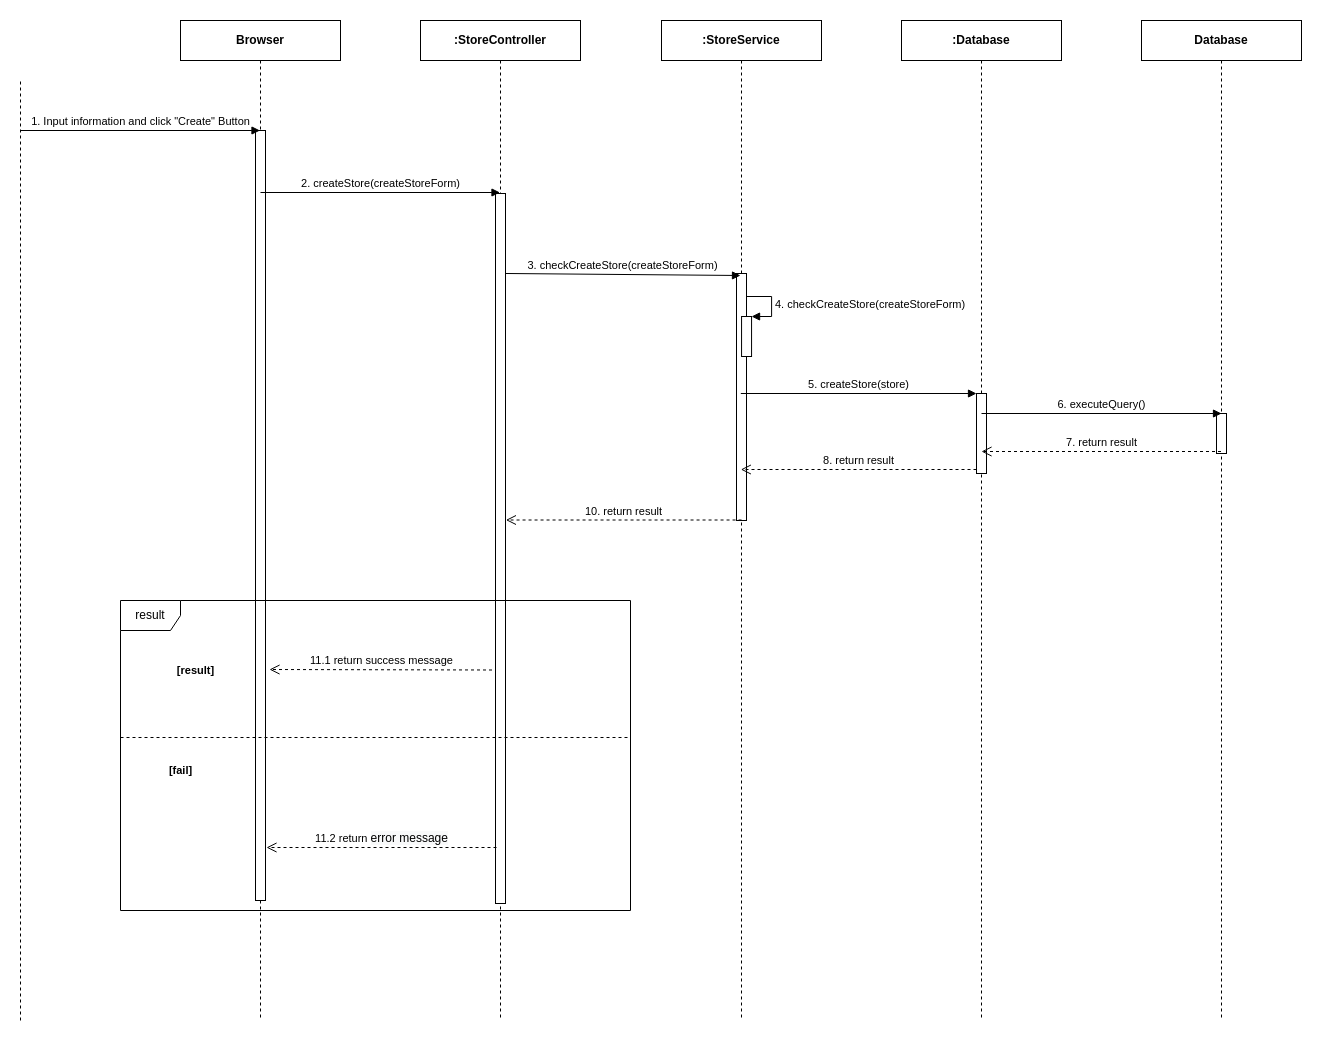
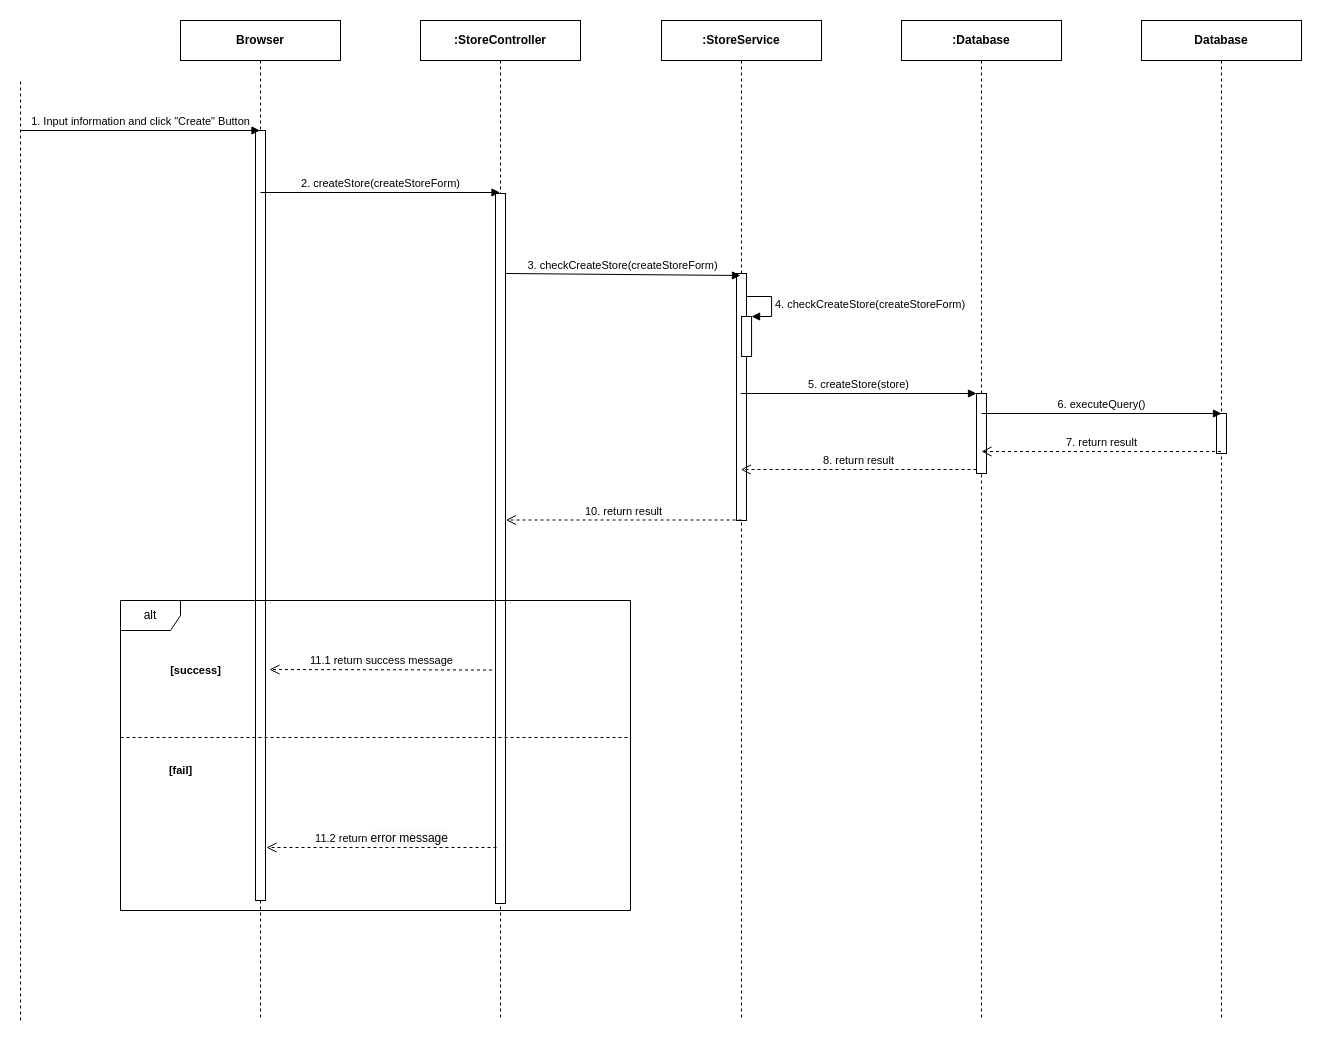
(151, 616) -> (151, 616)
(196, 671) -> (196, 671)
